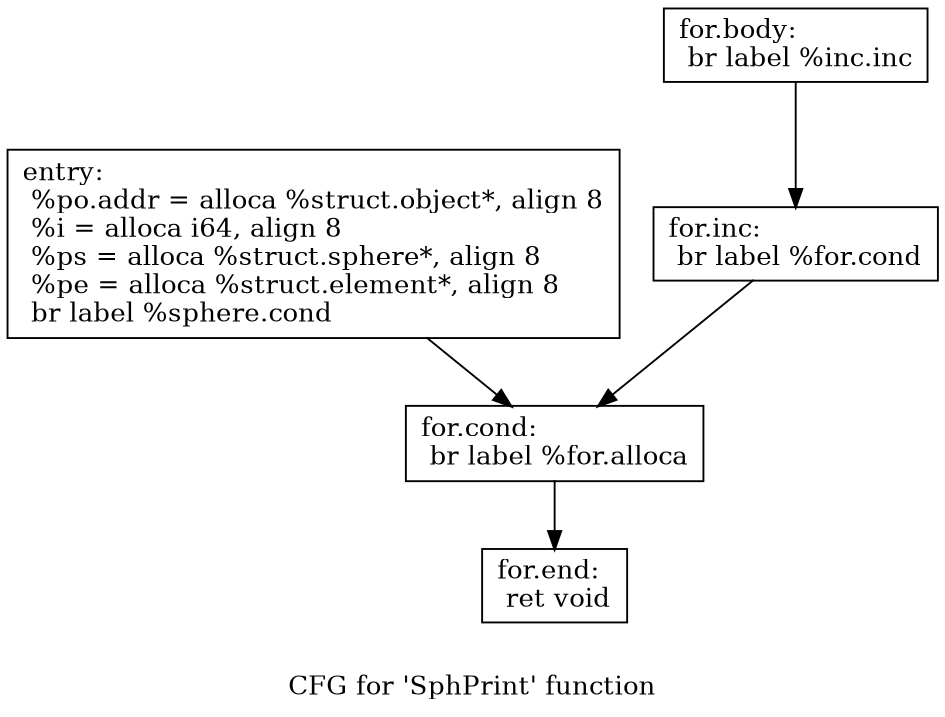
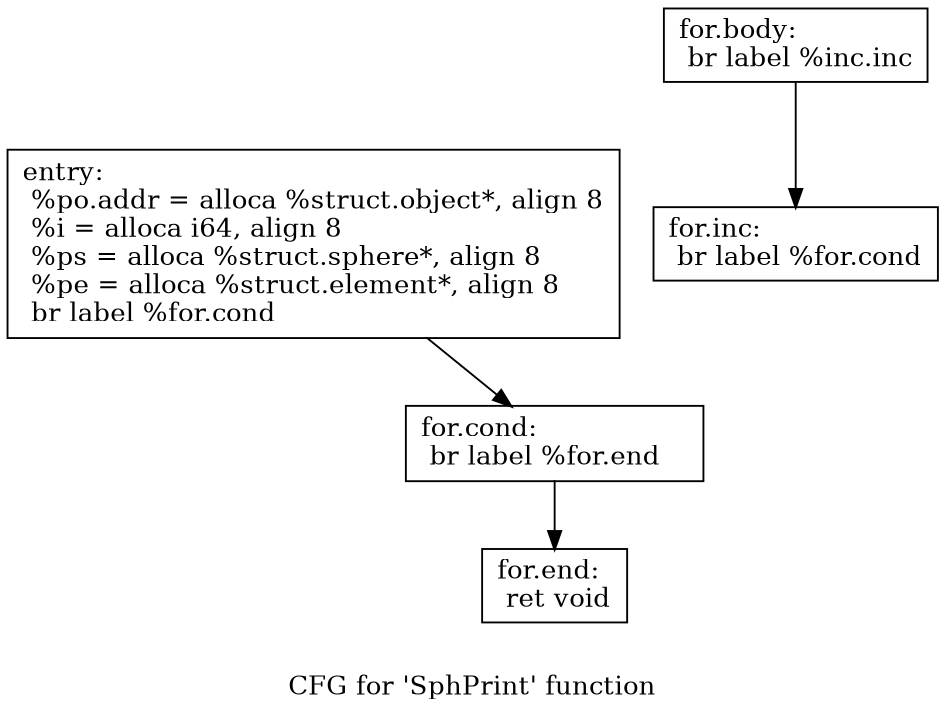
(178, 314) -> (150, 314)
(683, 337) -> none
(555, 457) -> (541, 457)
